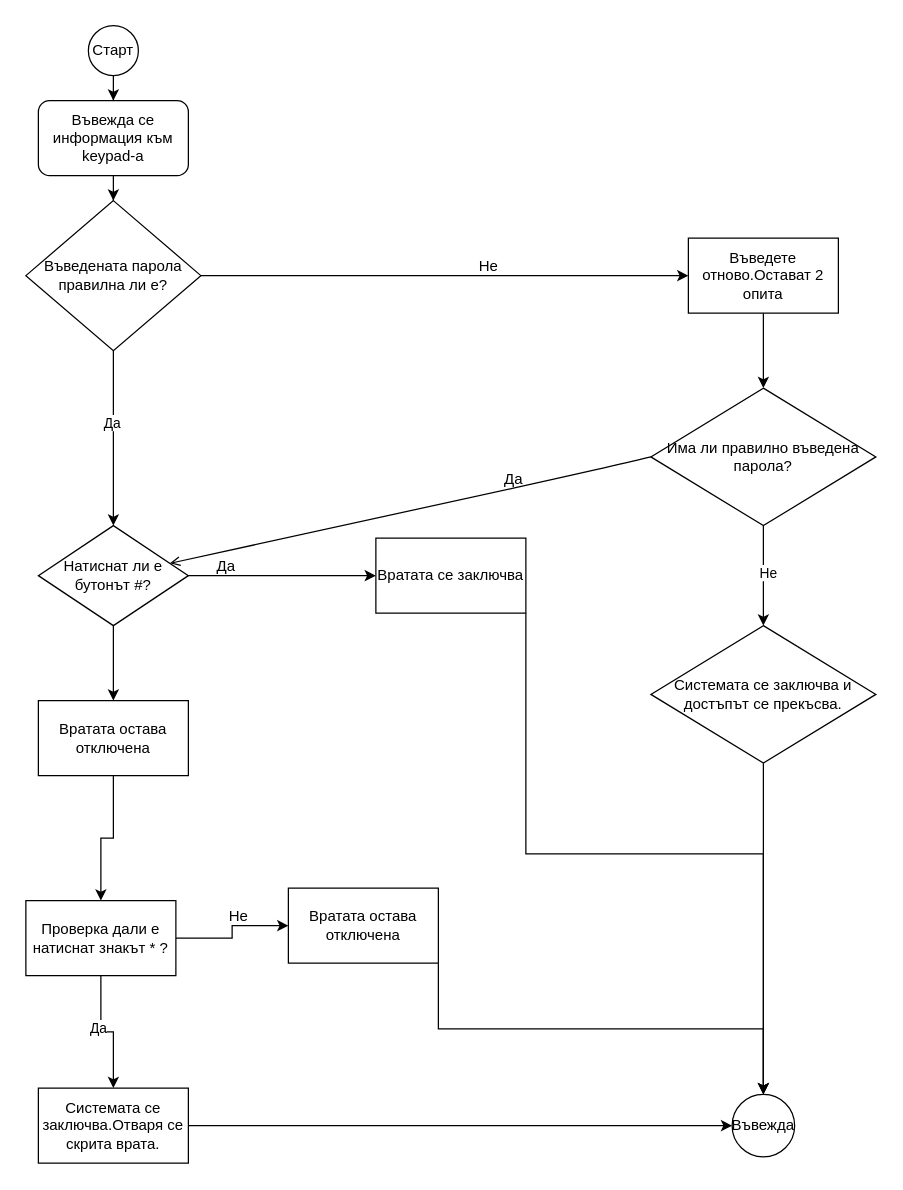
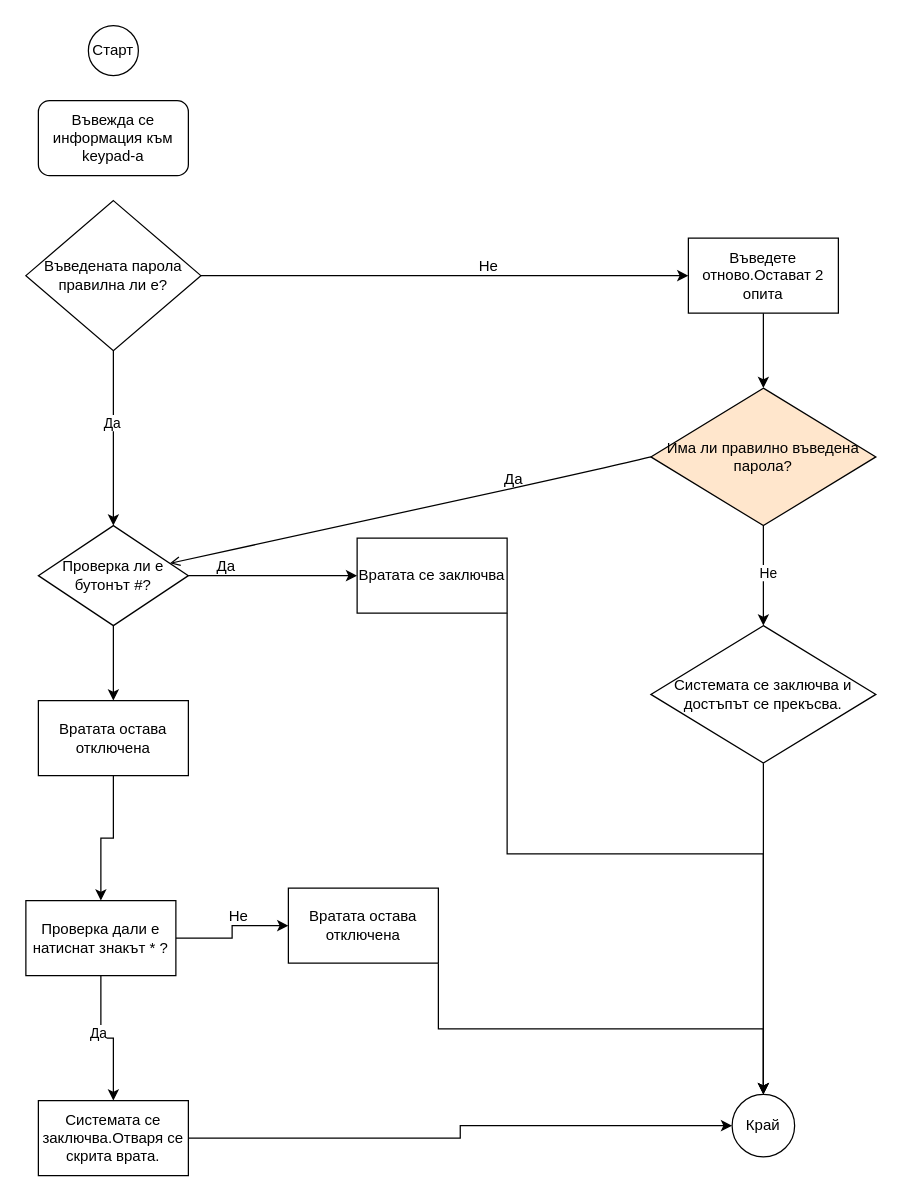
(113, 93) -> none
(113, 193) -> none
(763, 457) -> (763, 457)
(113, 576) -> (113, 576)
(451, 576) -> (432, 576)
(113, 1126) -> (113, 1138)
(763, 1126) -> (763, 1126)
